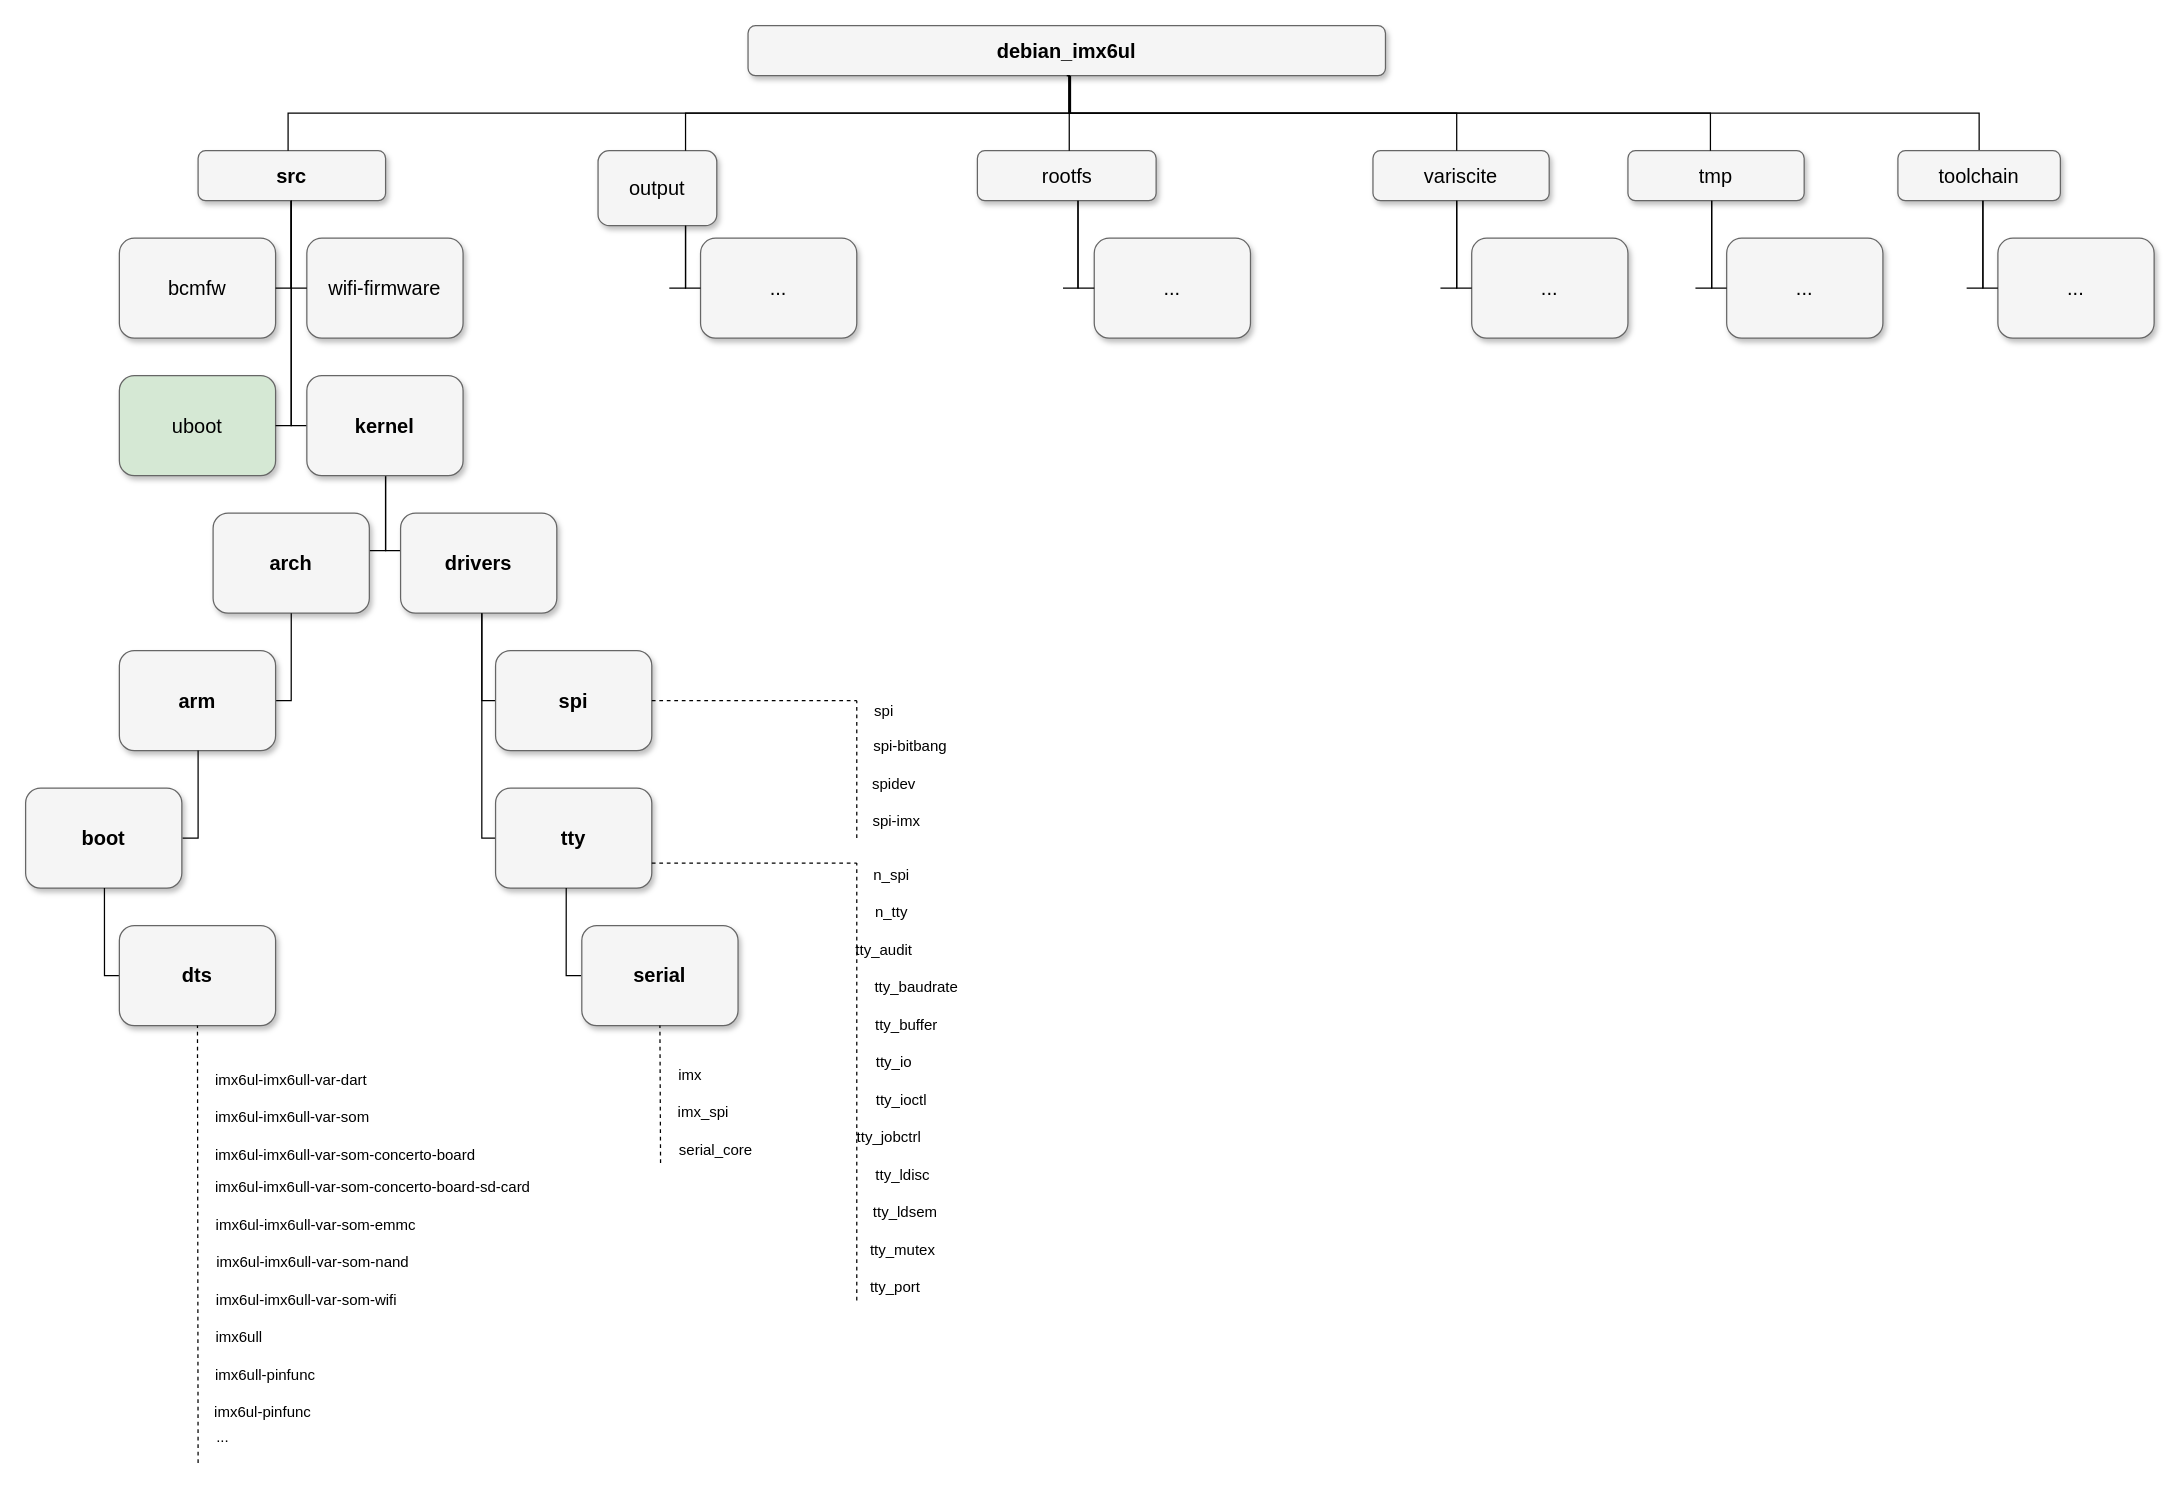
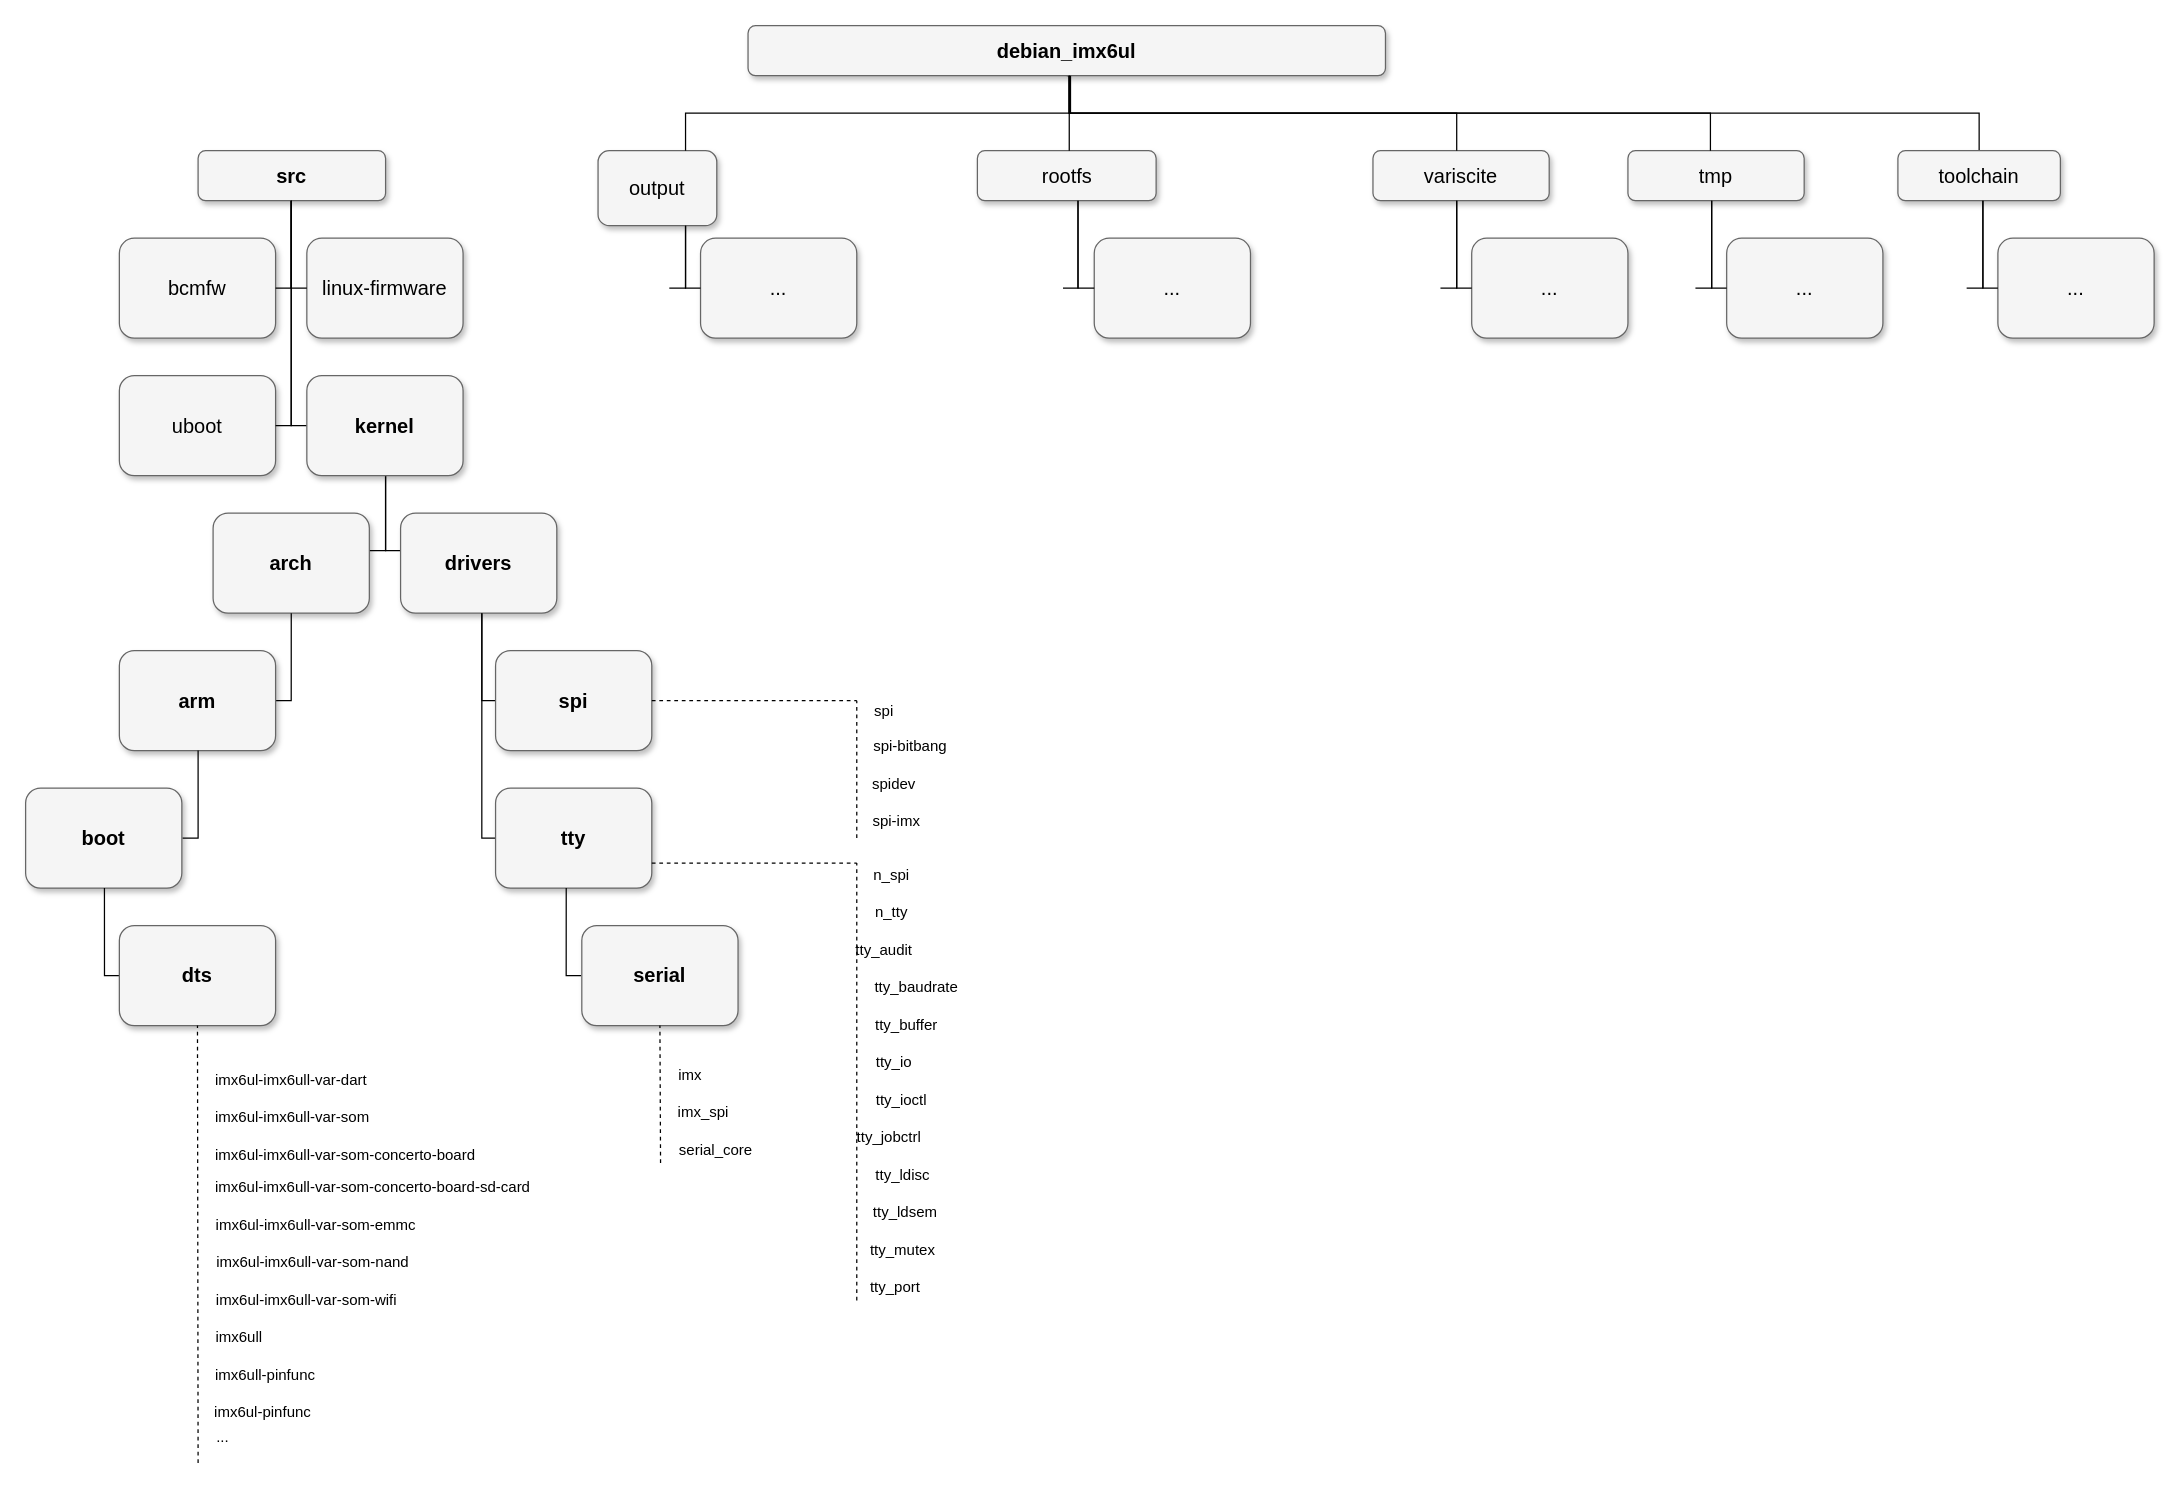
(467, 113) -> none
(385, 288) -> (385, 288)
(198, 426) -> (198, 426)
